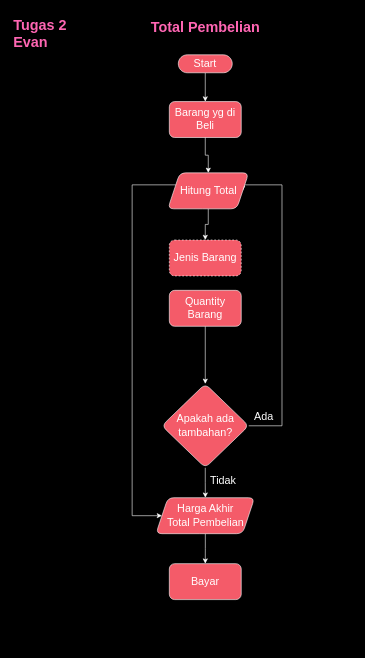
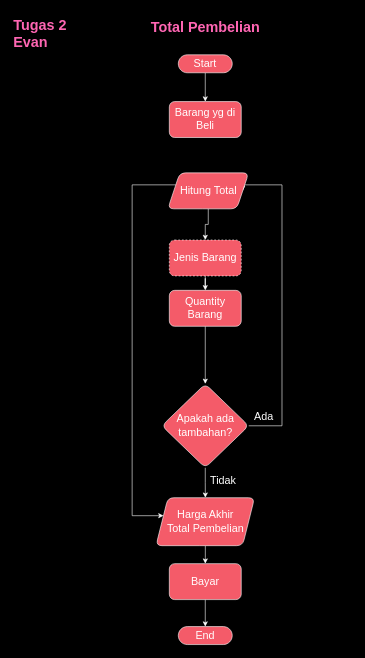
(206, 154) -> none
none -> (206, 286)
(206, 516) -> (206, 522)
none -> (206, 621)
none -> (206, 636)
